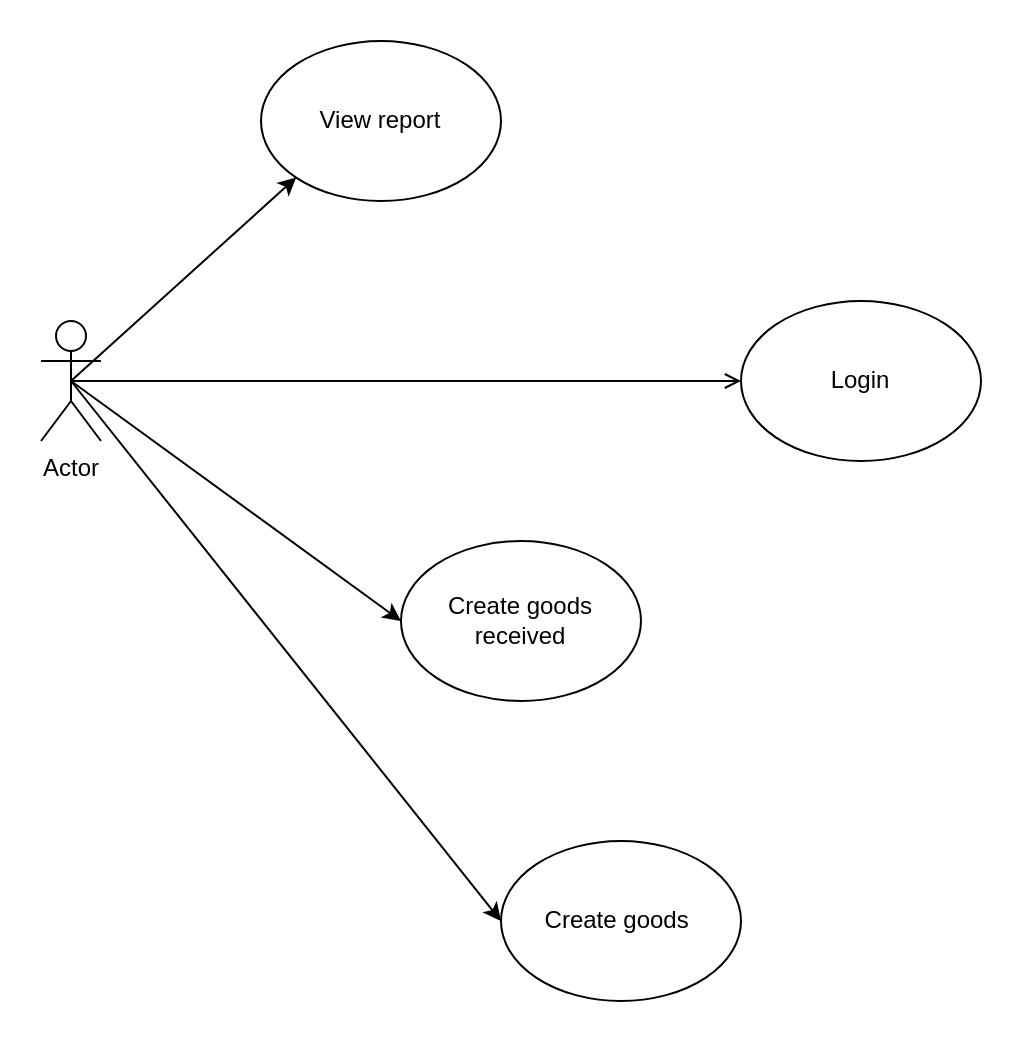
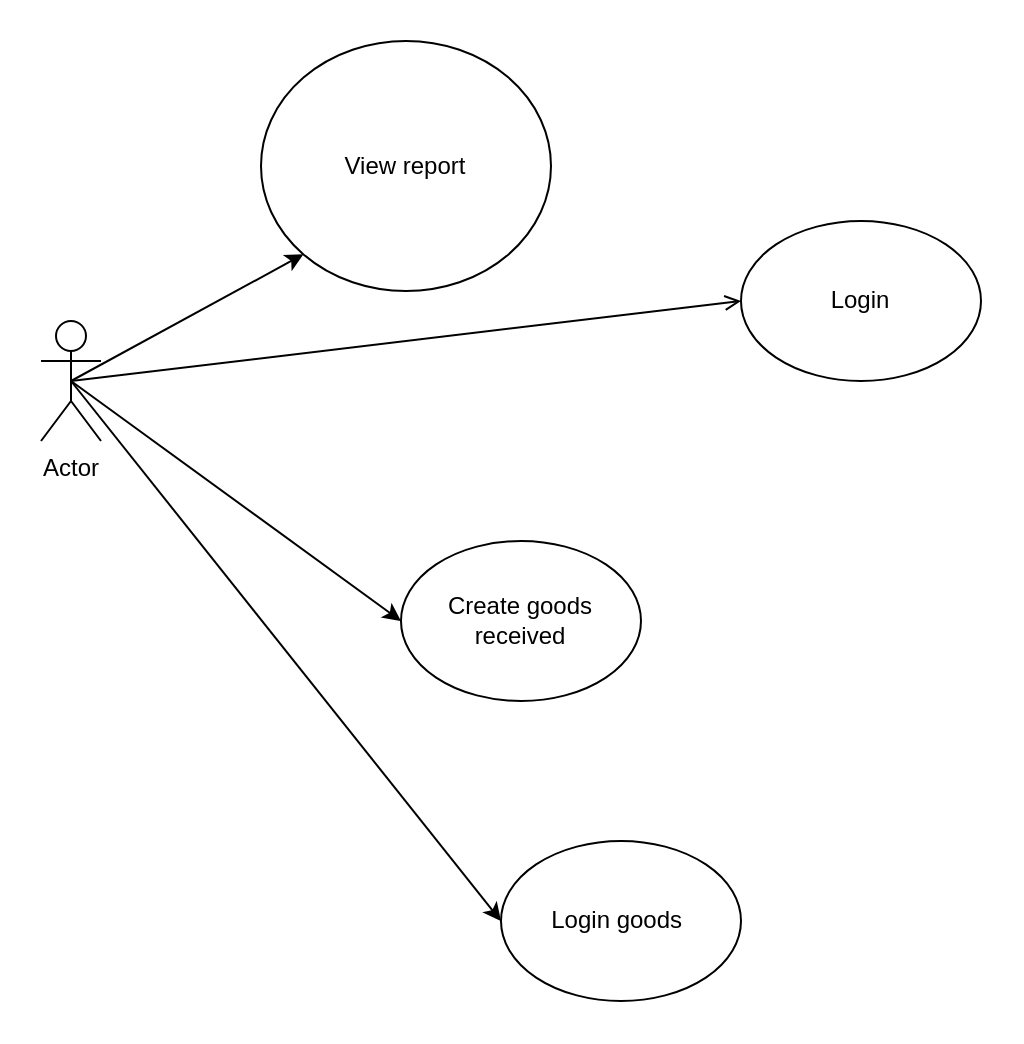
(381, 121) -> (406, 166)
(861, 381) -> (861, 301)
(621, 921) -> (621, 921)
